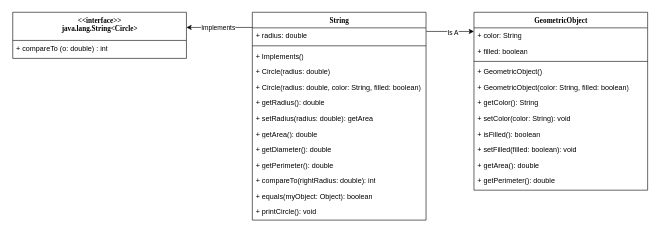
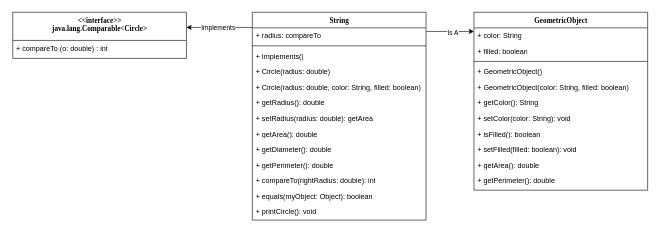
(100, 25) -> (100, 25)
(283, 36) -> (290, 36)
